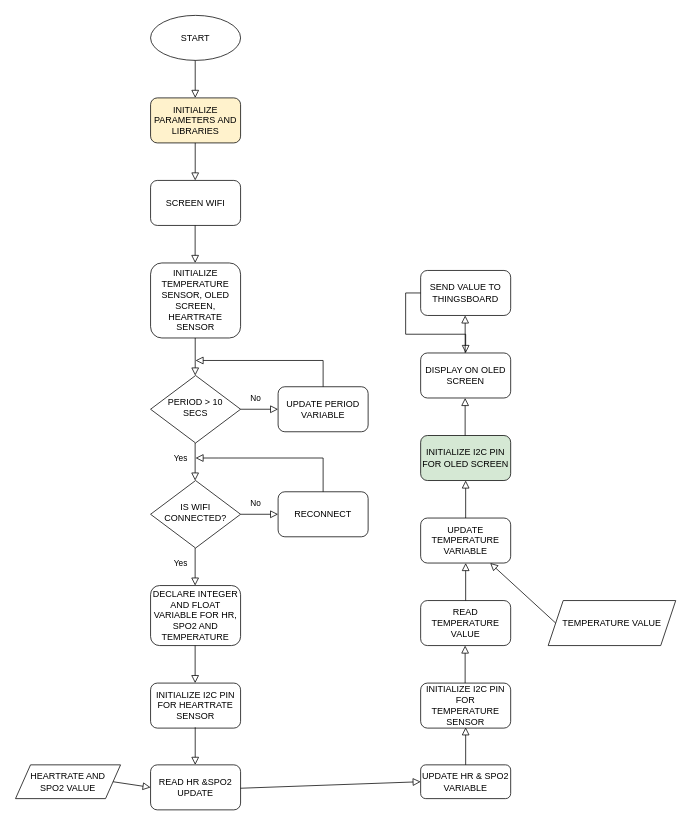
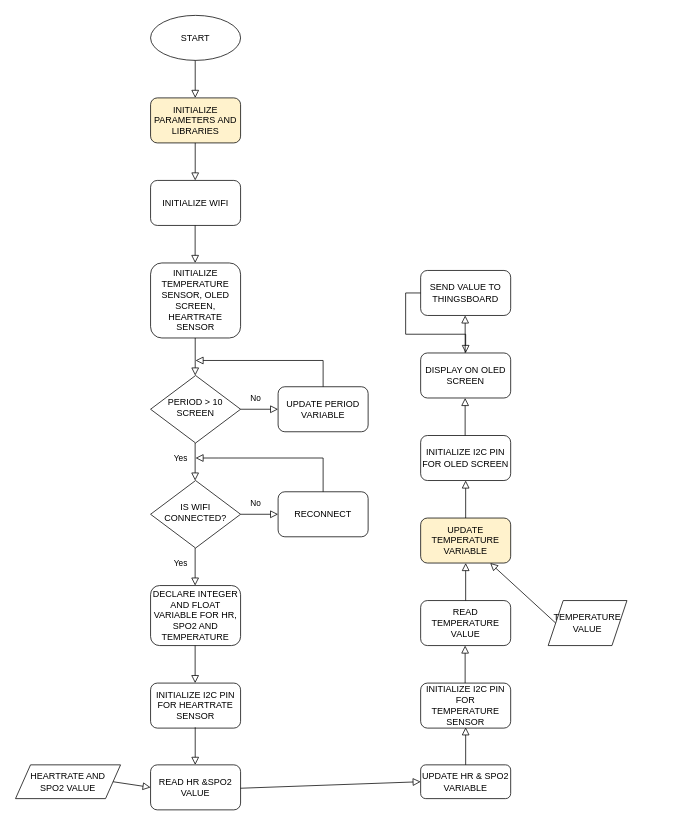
(195, 203) -> (195, 203)
(195, 408) -> (195, 408)
(465, 458) -> (465, 458)
(465, 540) -> (465, 540)
(612, 623) -> (587, 623)
(195, 787) -> (195, 787)
